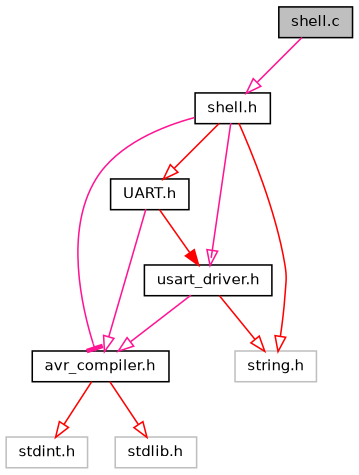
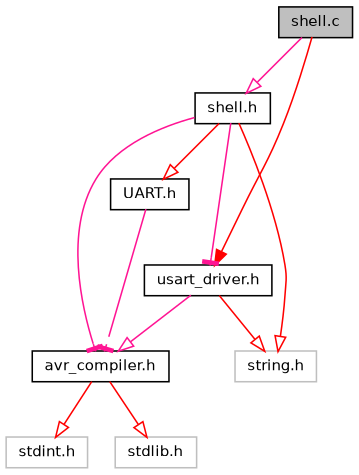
(221, 190) -> (221, 190)
(175, 231) -> (273, 147)
(127, 273) -> (127, 273)
